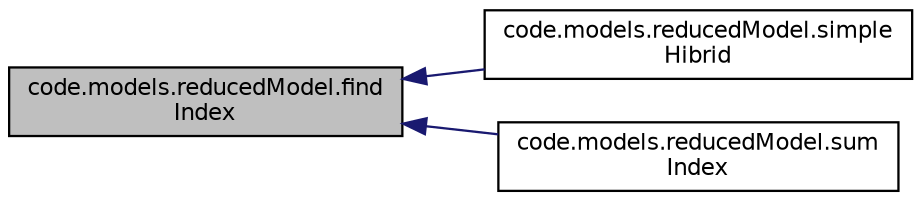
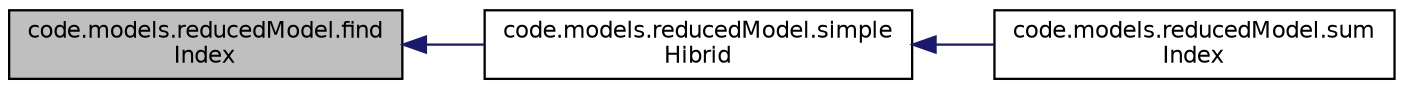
(462, 130) -> (965, 45)
